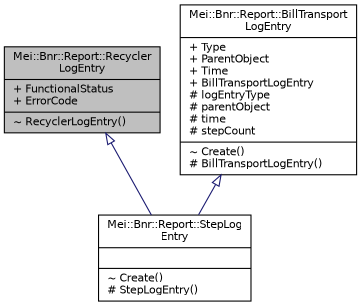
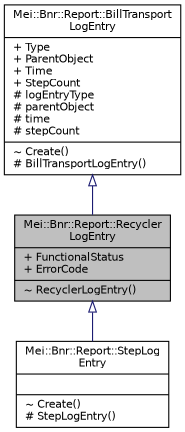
(252, 83) -> (47, 83)
(207, 200) -> (93, 200)
